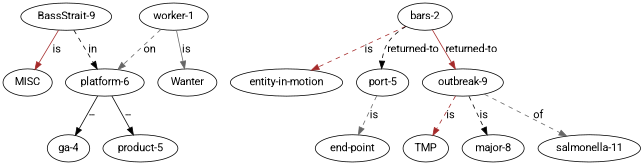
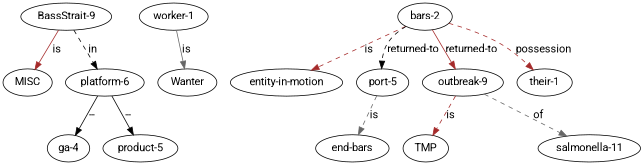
(142, 47) -> none
none -> (545, 83)
(352, 148) -> (352, 148)
(493, 148) -> none
